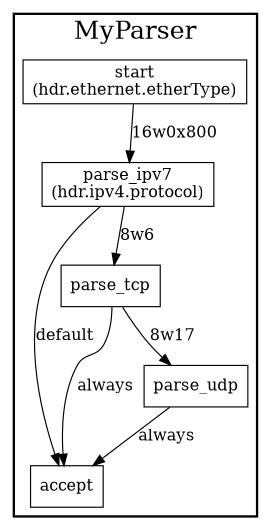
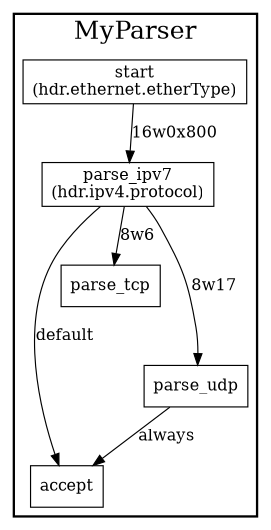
(141, 333) -> (184, 276)
(74, 373) -> none
